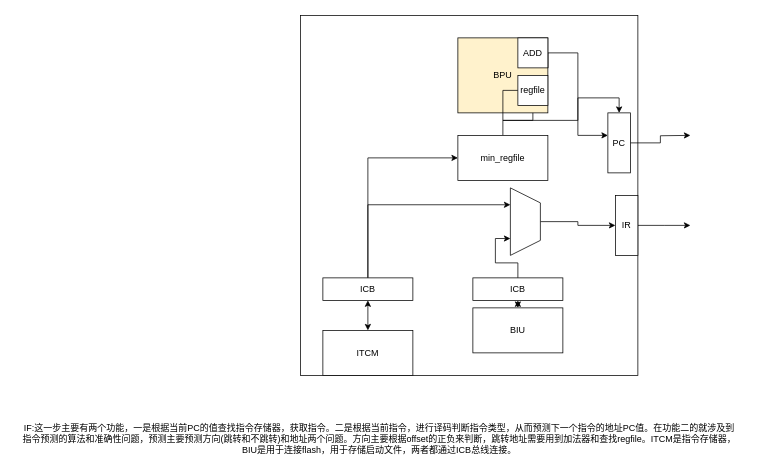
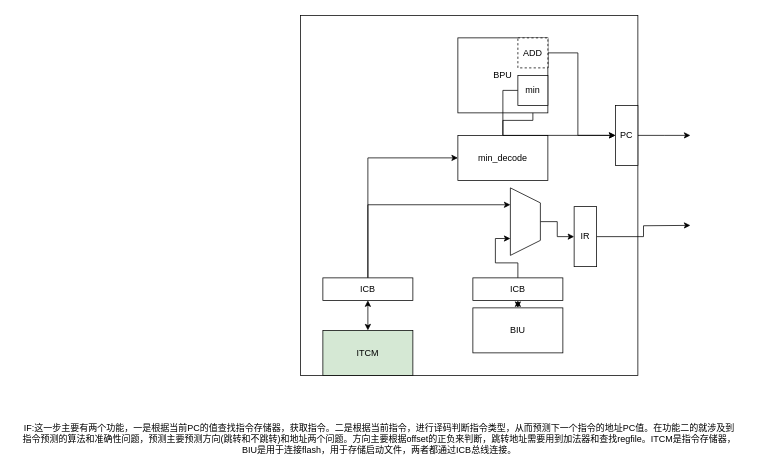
(533, 53) -> (533, 53)
(503, 75) -> (503, 75)
(533, 90) -> (533, 90)
(619, 143) -> (627, 135)
(503, 158) -> (503, 158)
(627, 225) -> (585, 237)
(368, 353) -> (368, 353)
